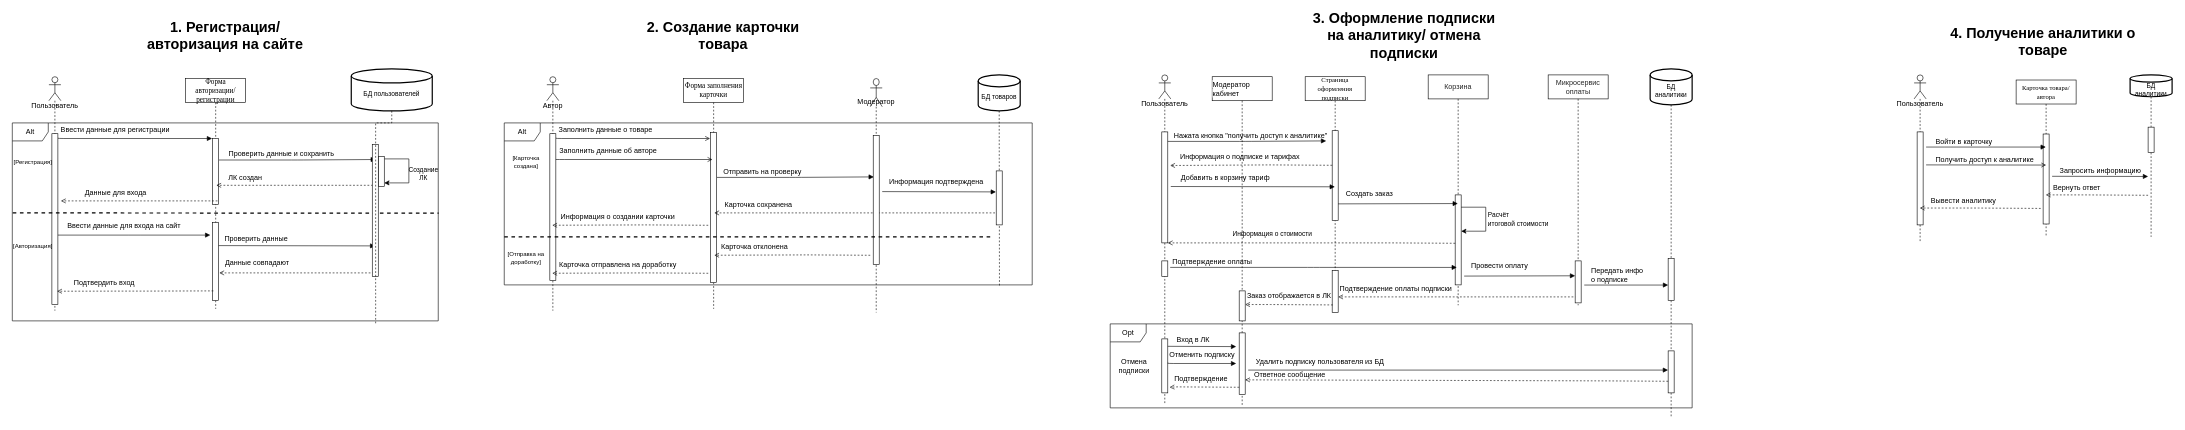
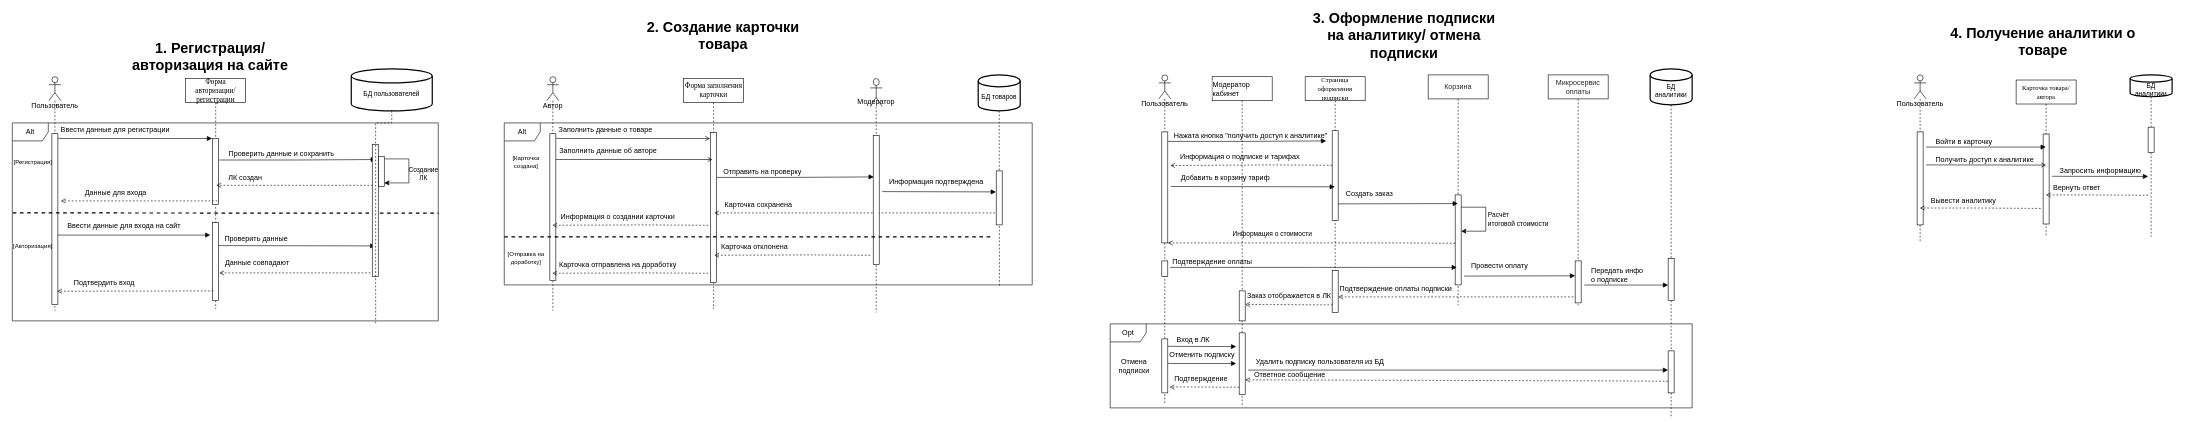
(225, 36) -> (210, 57)
